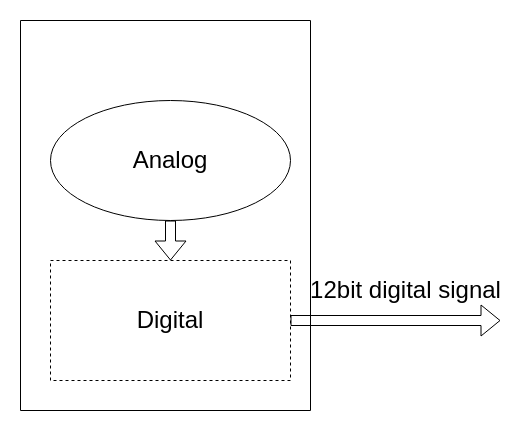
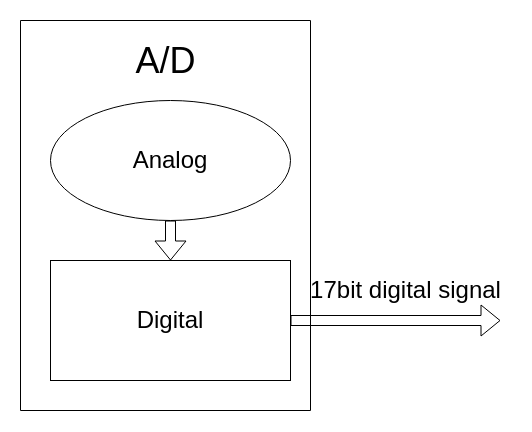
none -> (166, 61)
(406, 291) -> (406, 291)
(171, 321) -> (171, 321)
